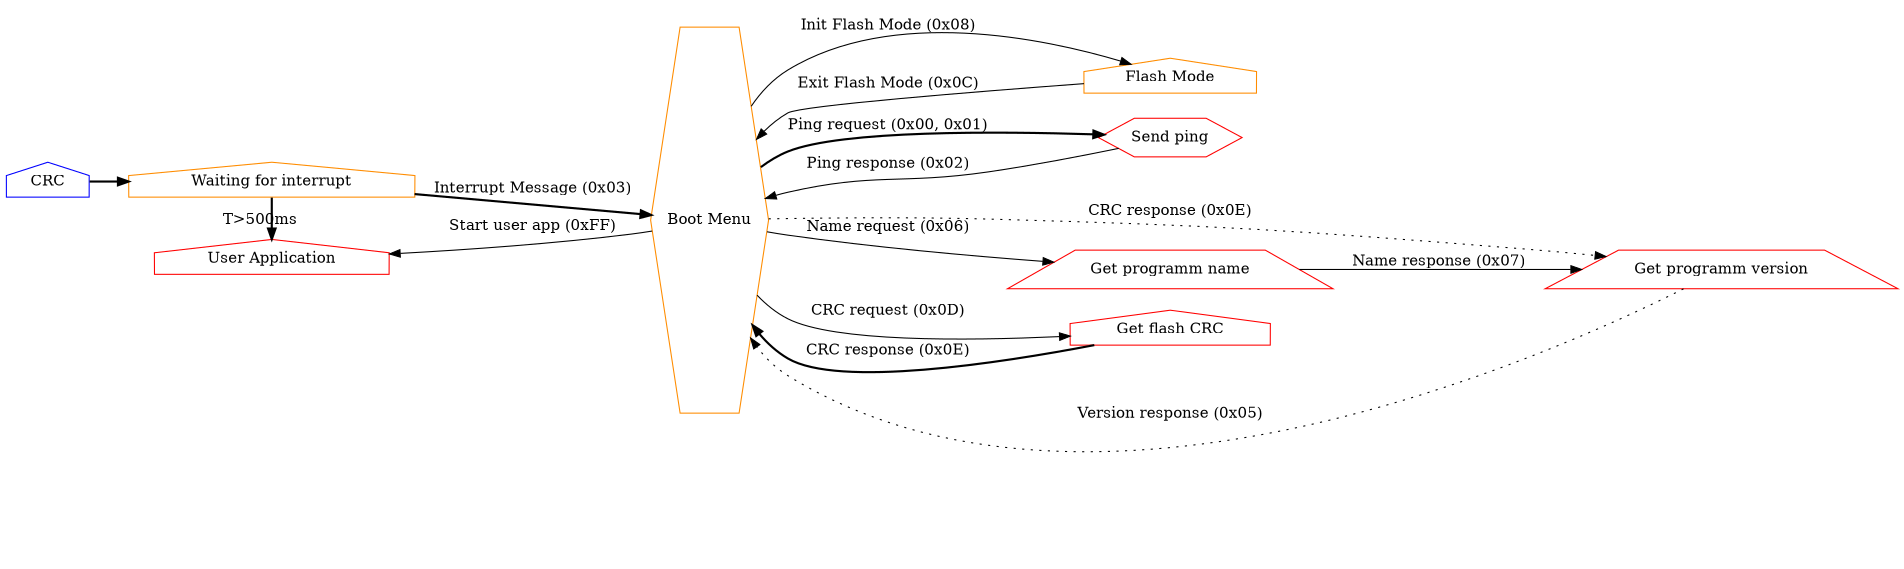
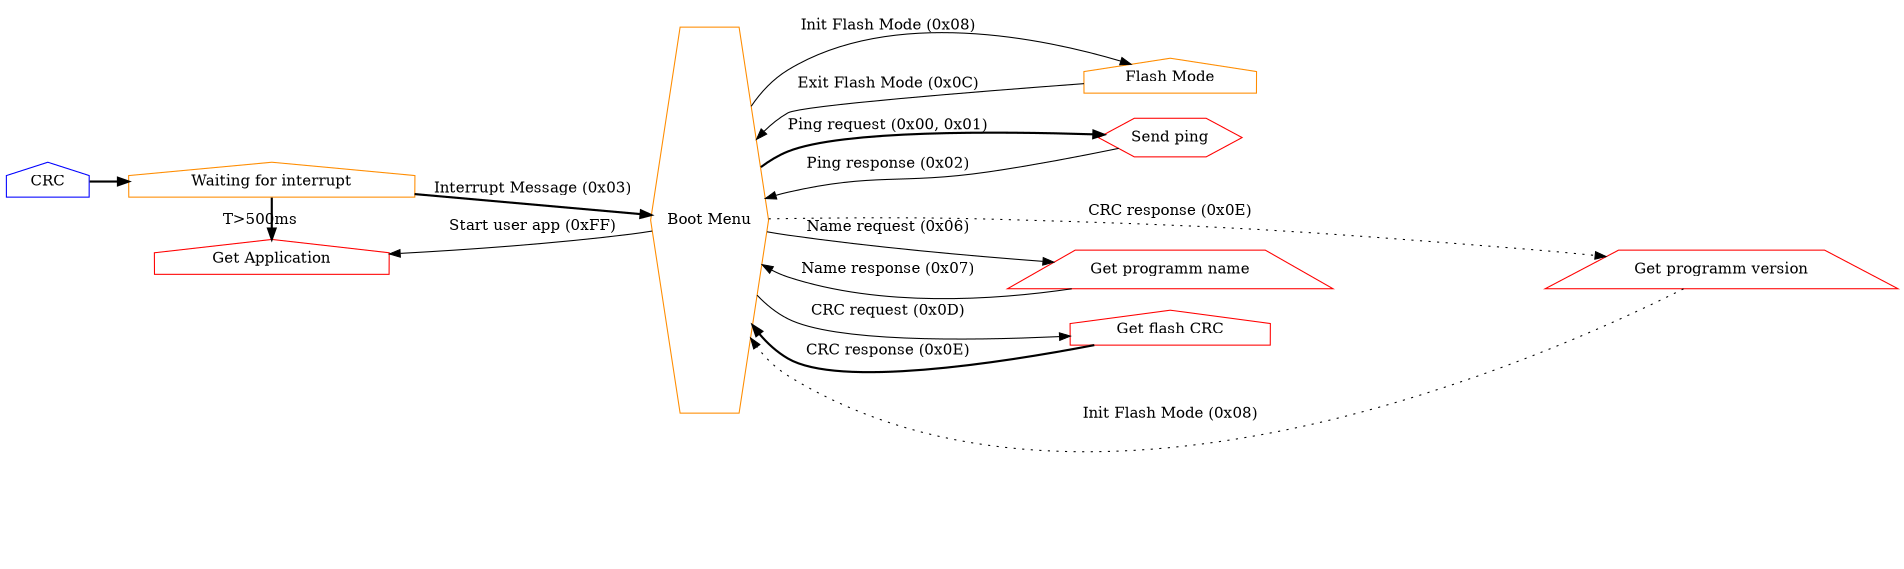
(272, 259) -> (272, 259)
(1435, 269) -> (920, 298)
(1170, 414) -> (1170, 414)
